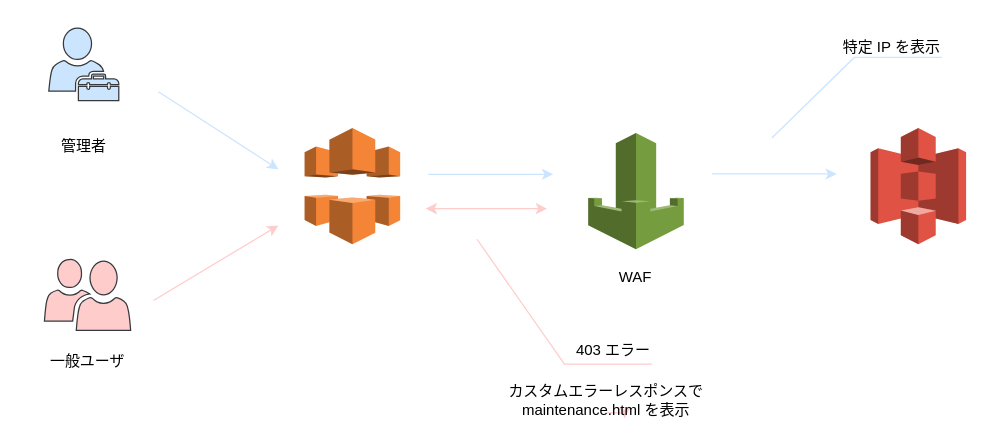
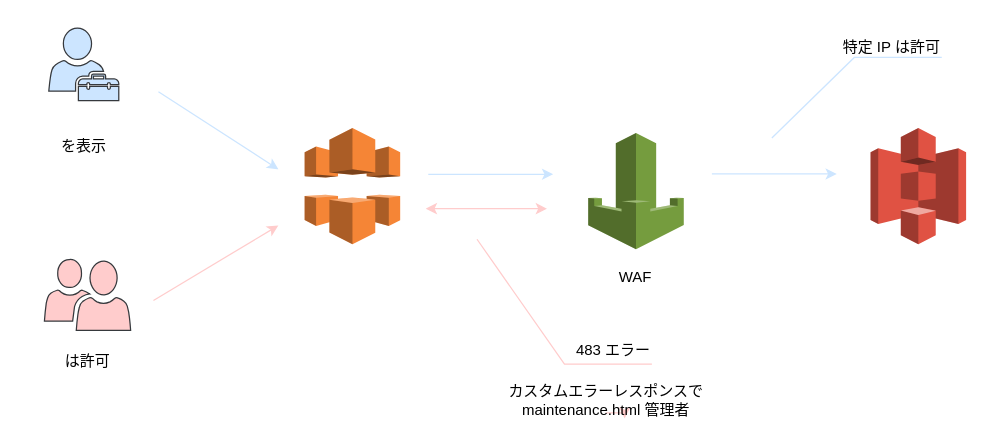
(869, 47) -> (869, 47)
(84, 147) -> (84, 147)
(598, 348) -> (598, 348)
(88, 362) -> (88, 362)
(606, 401) -> (606, 401)
